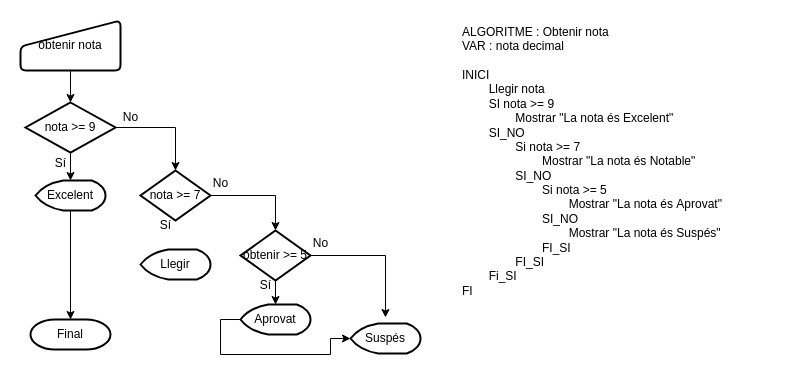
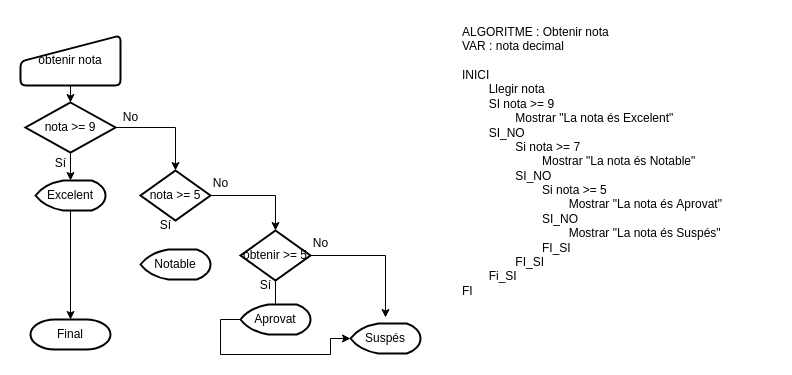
(71, 46) -> (71, 61)
(176, 196) -> (176, 196)
(176, 265) -> (176, 265)
(276, 296) -> (276, 298)
